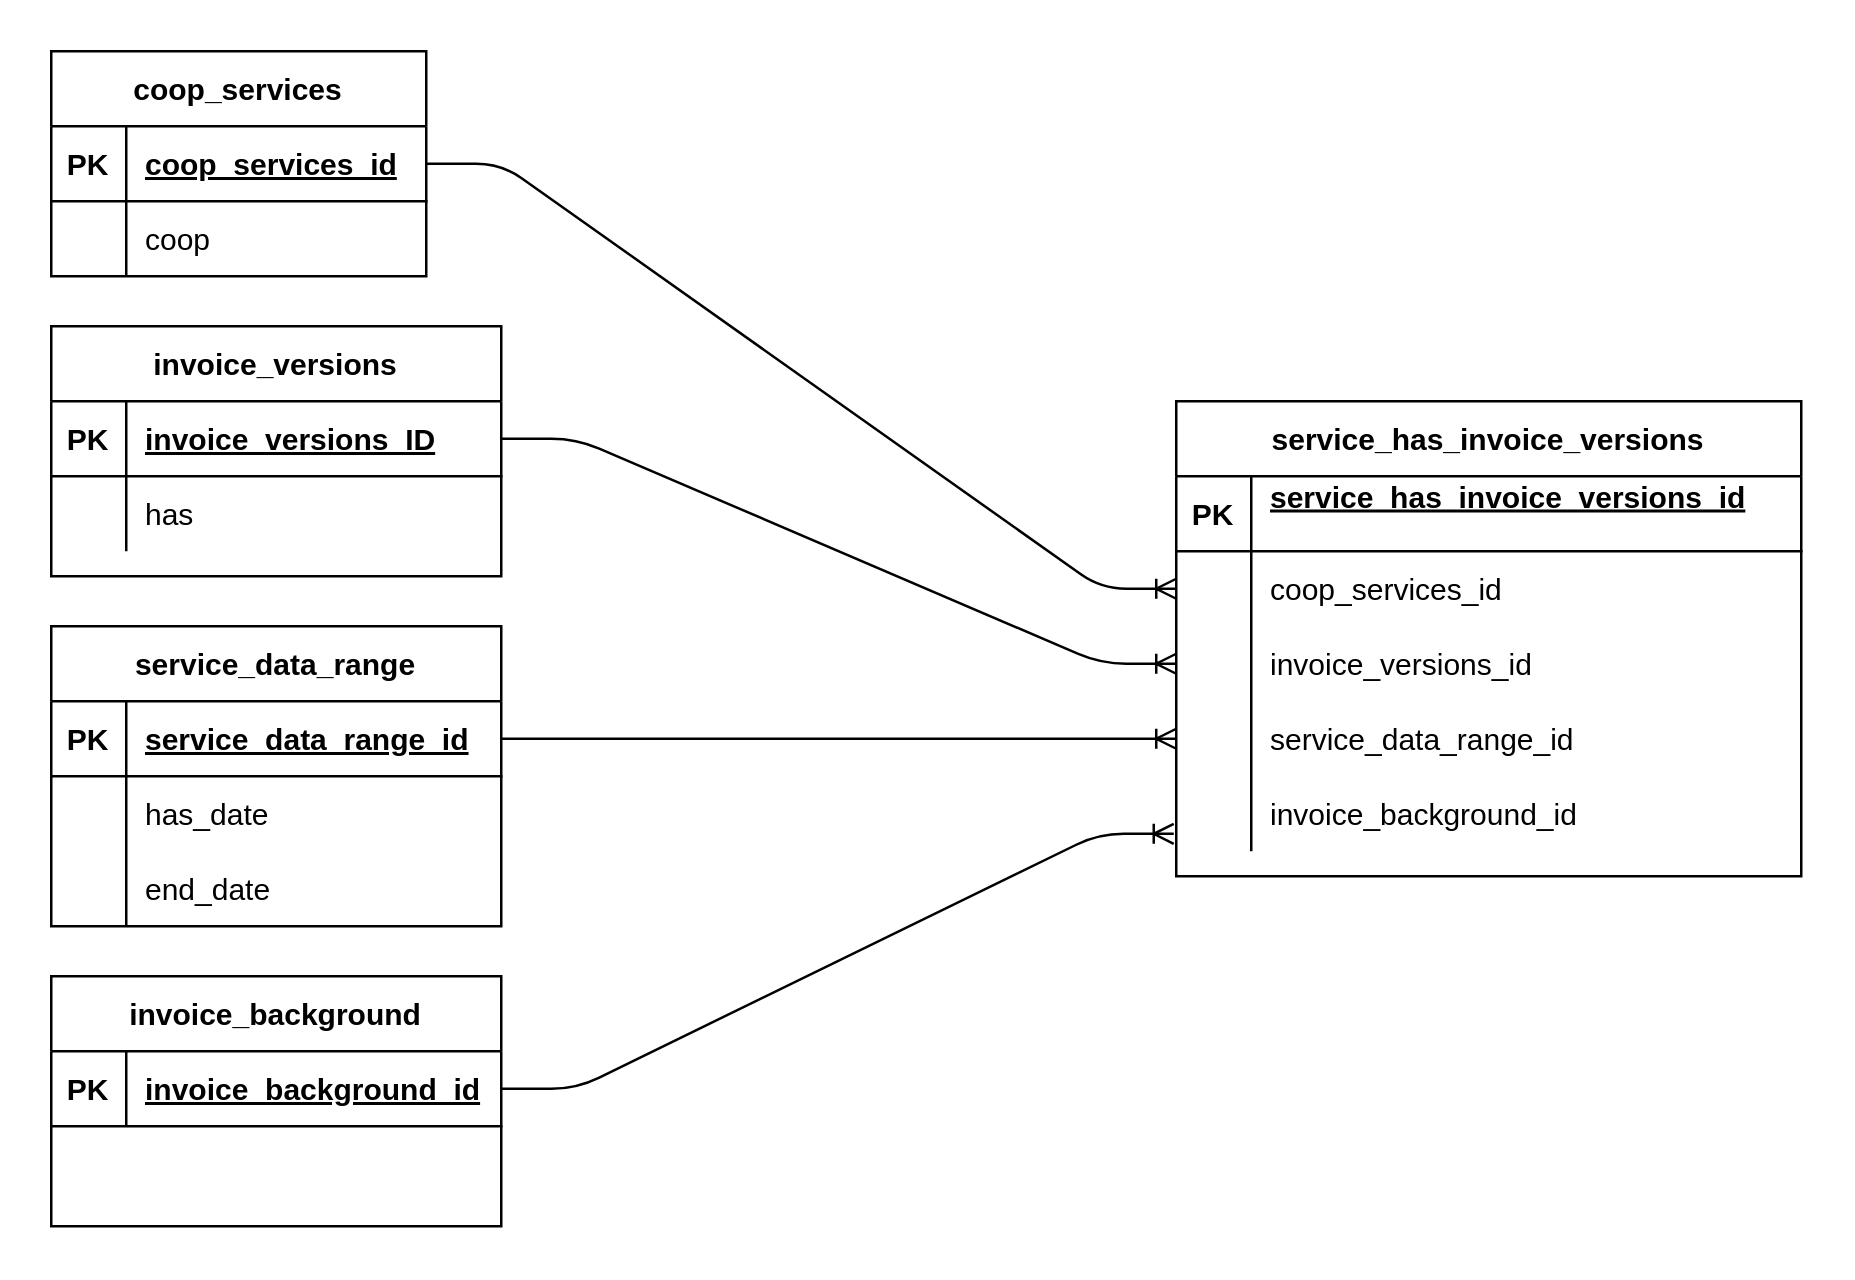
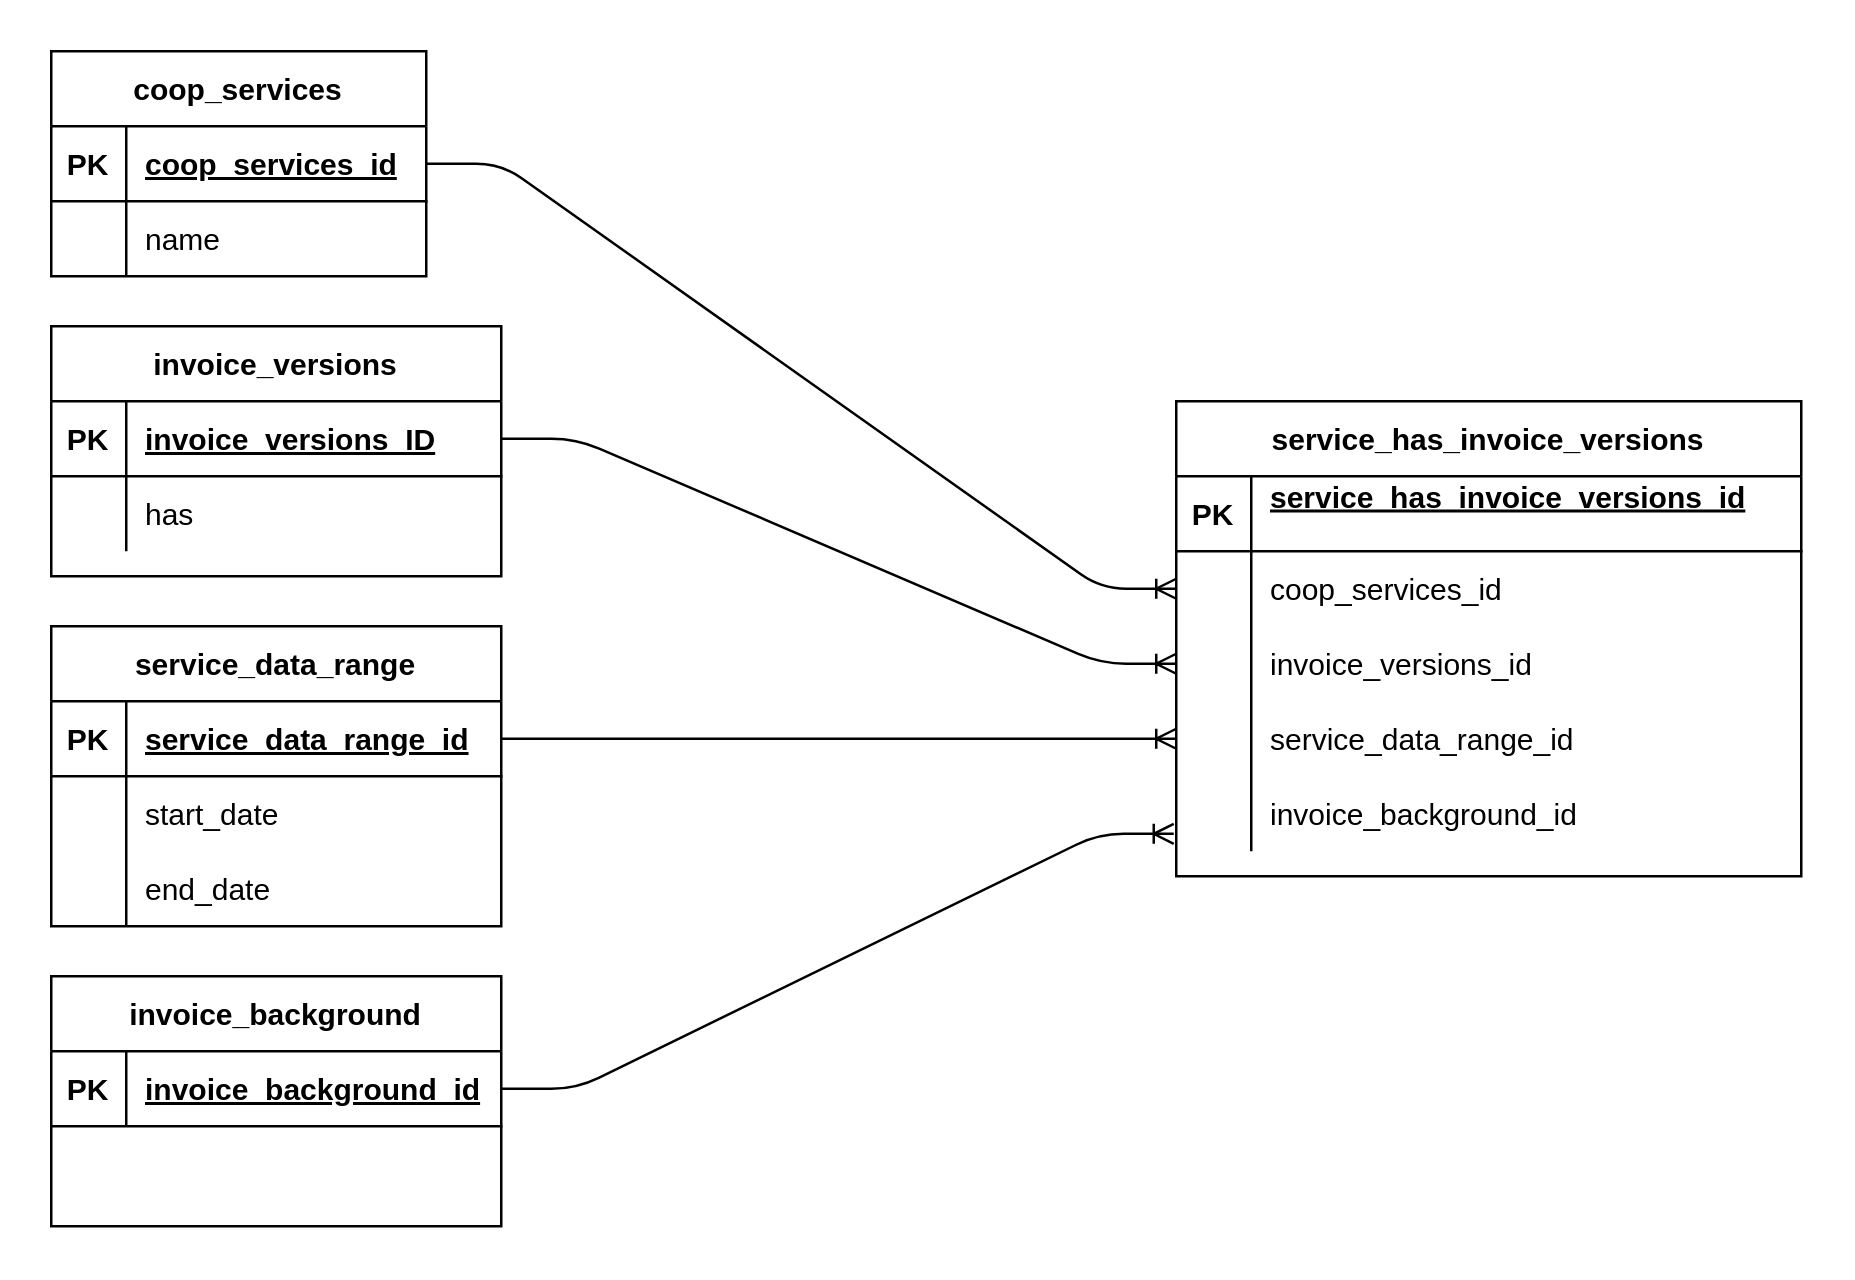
(179, 240) -> (179, 240)
(212, 815) -> (229, 815)
